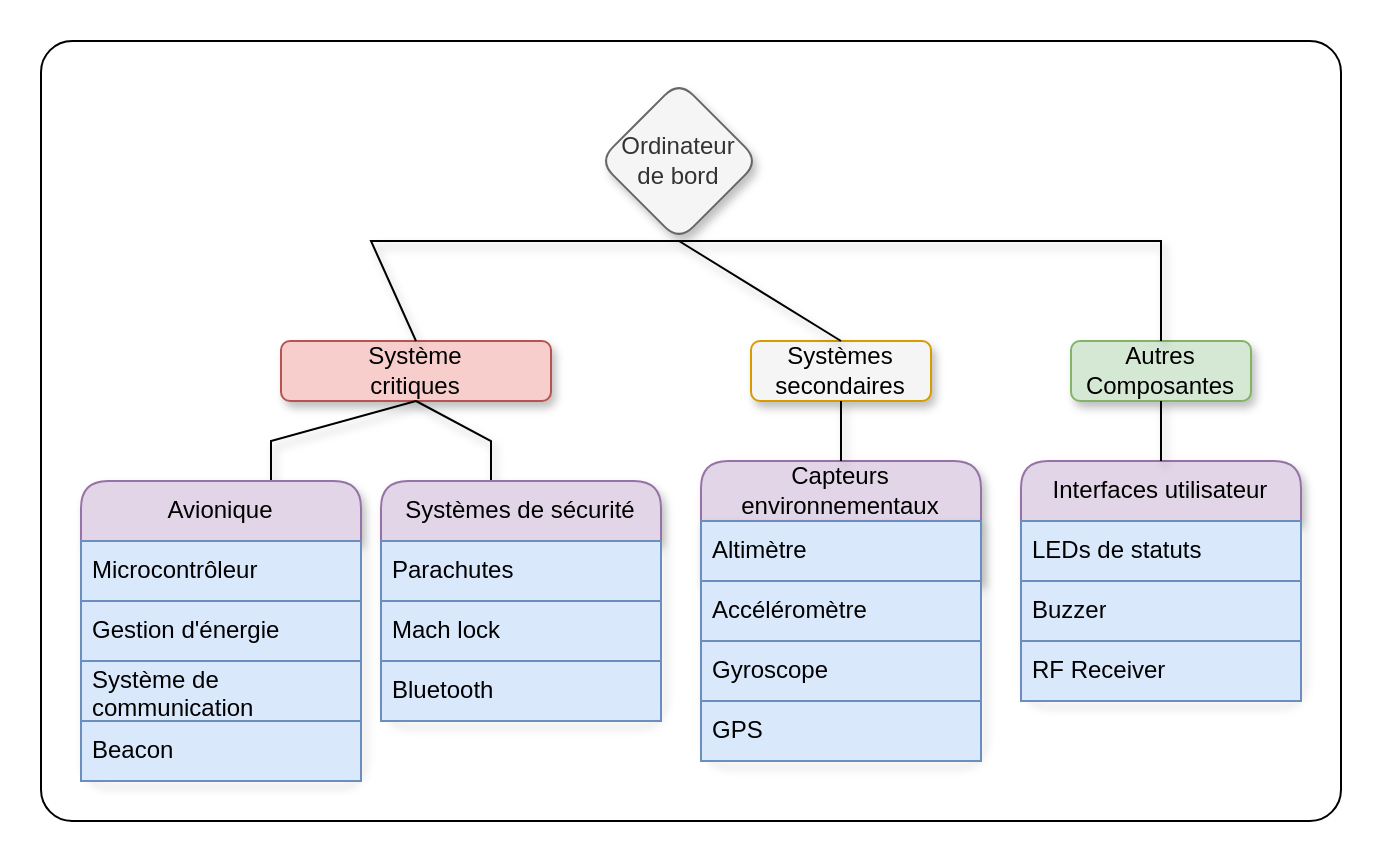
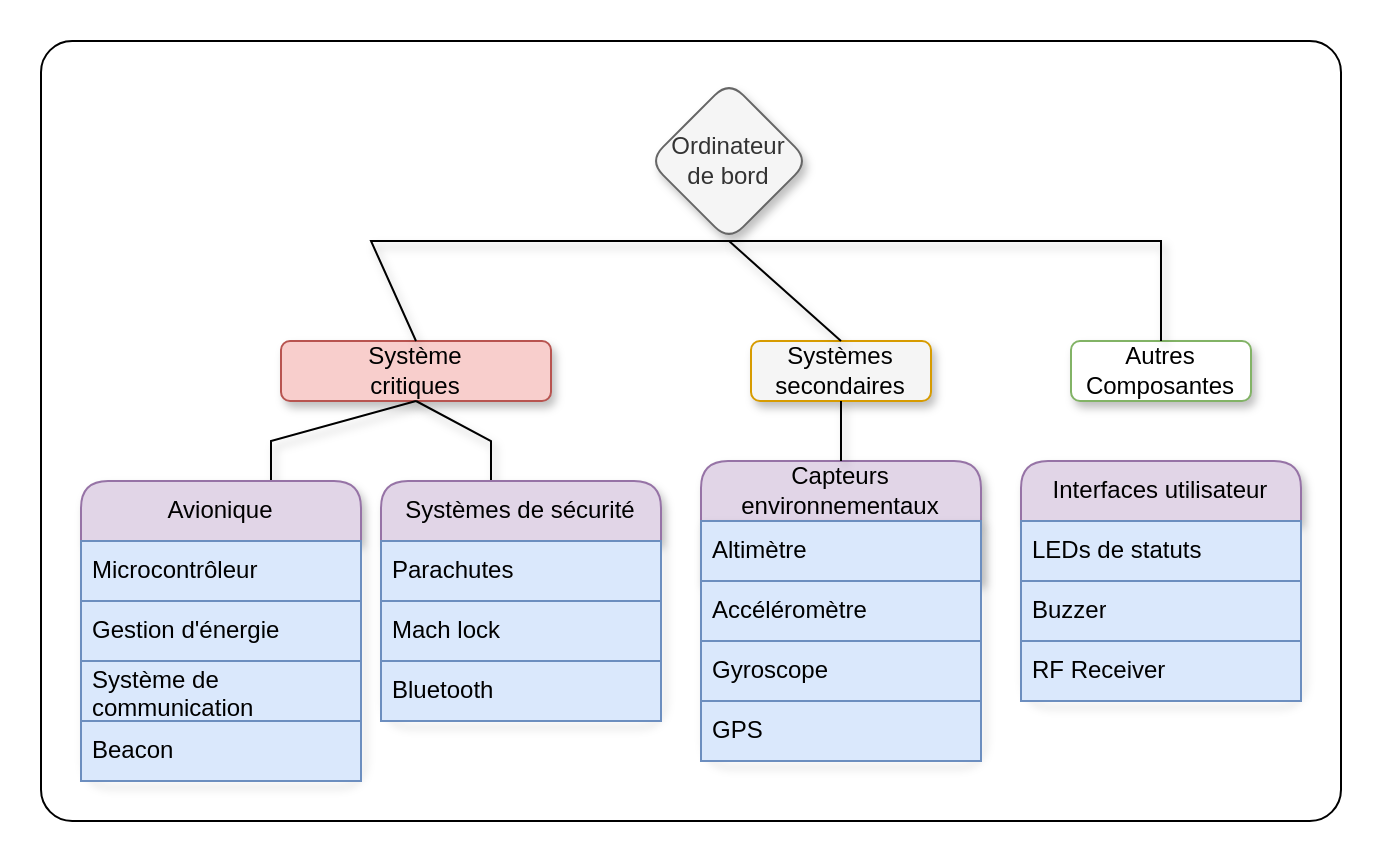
(679, 161) -> (729, 161)
(1161, 371) -> (1161, 371)
(1161, 431) -> none
